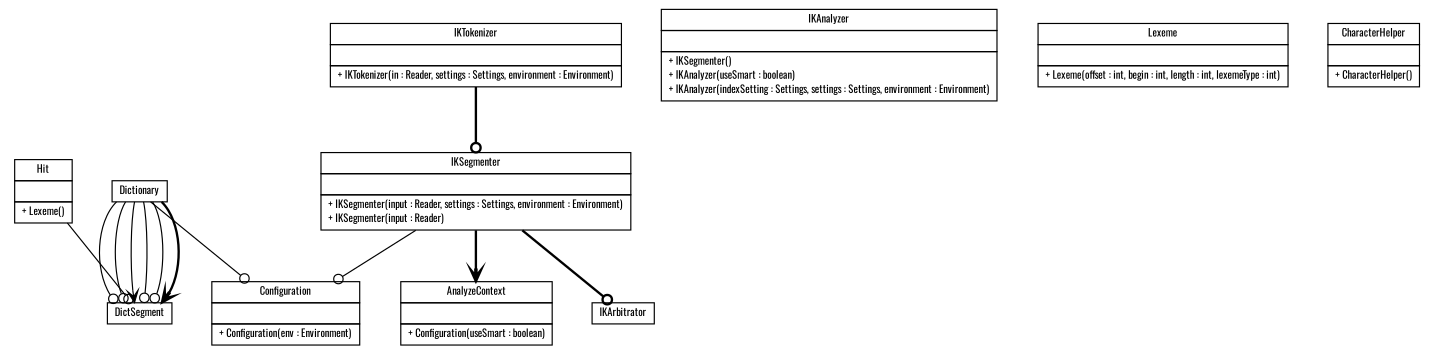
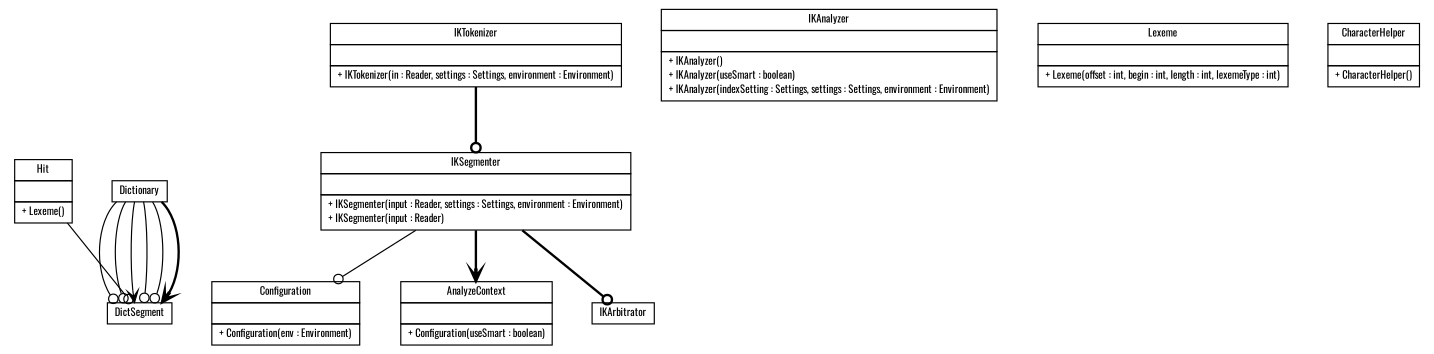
(700, 62) -> (696, 62)
(196, 239) -> none
